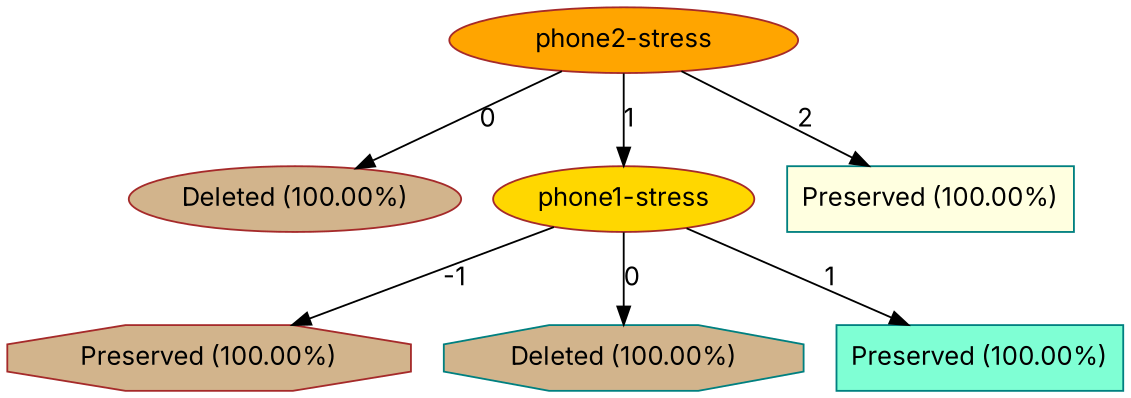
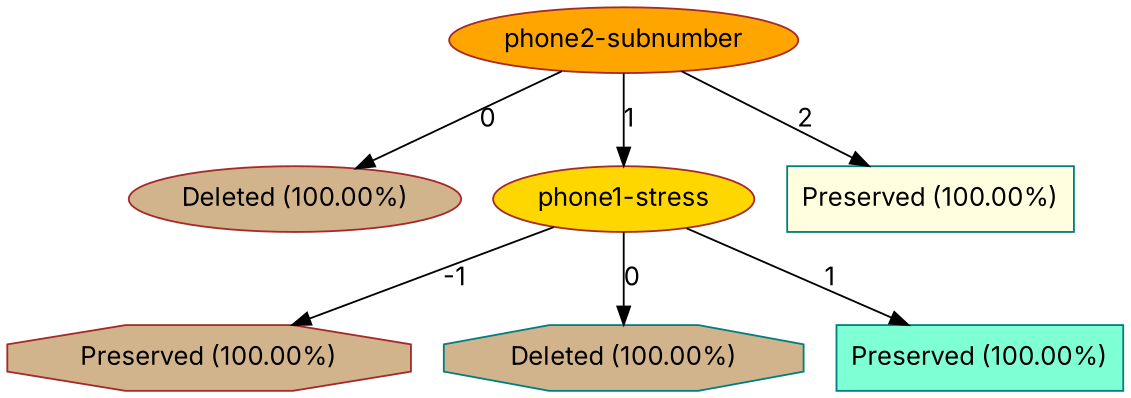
(624, 40) -> (624, 40)
